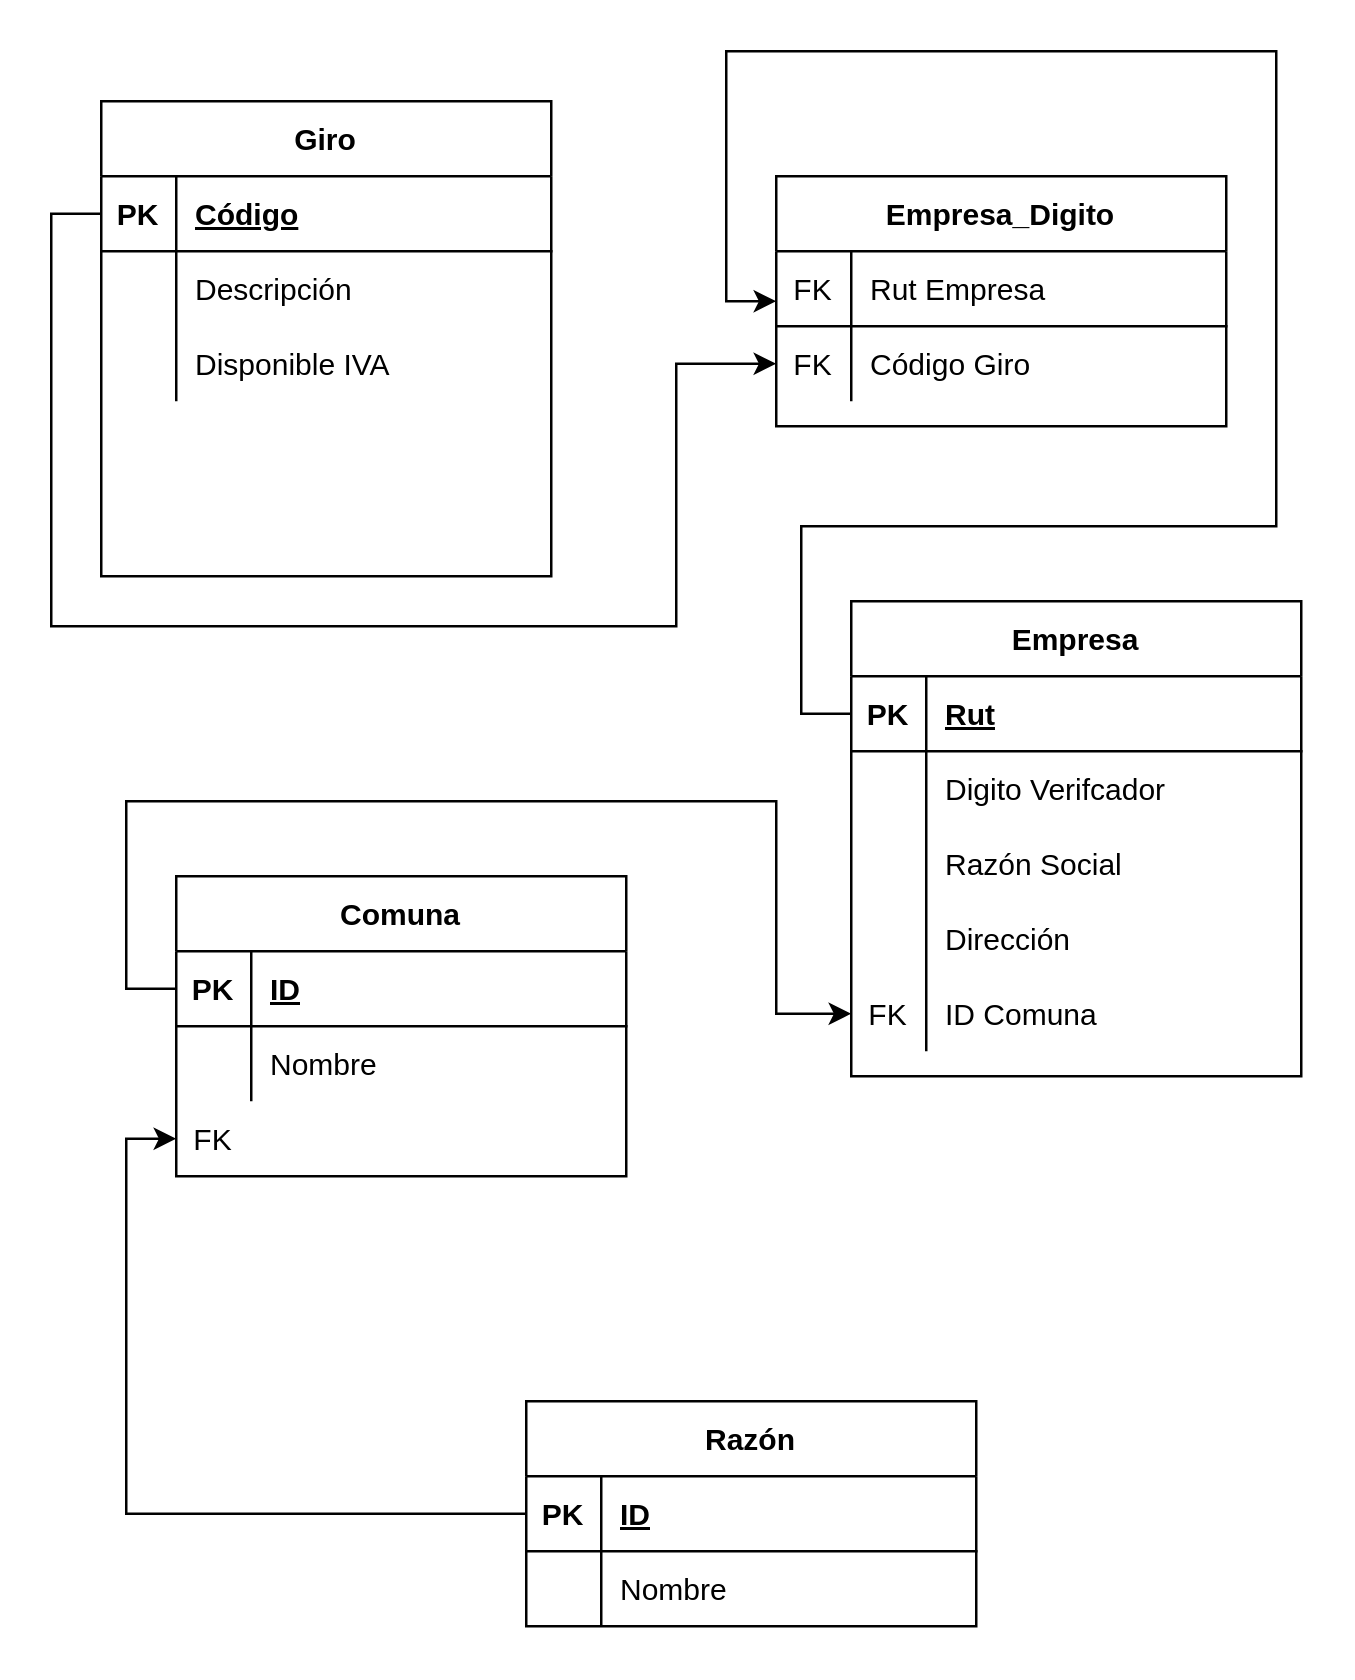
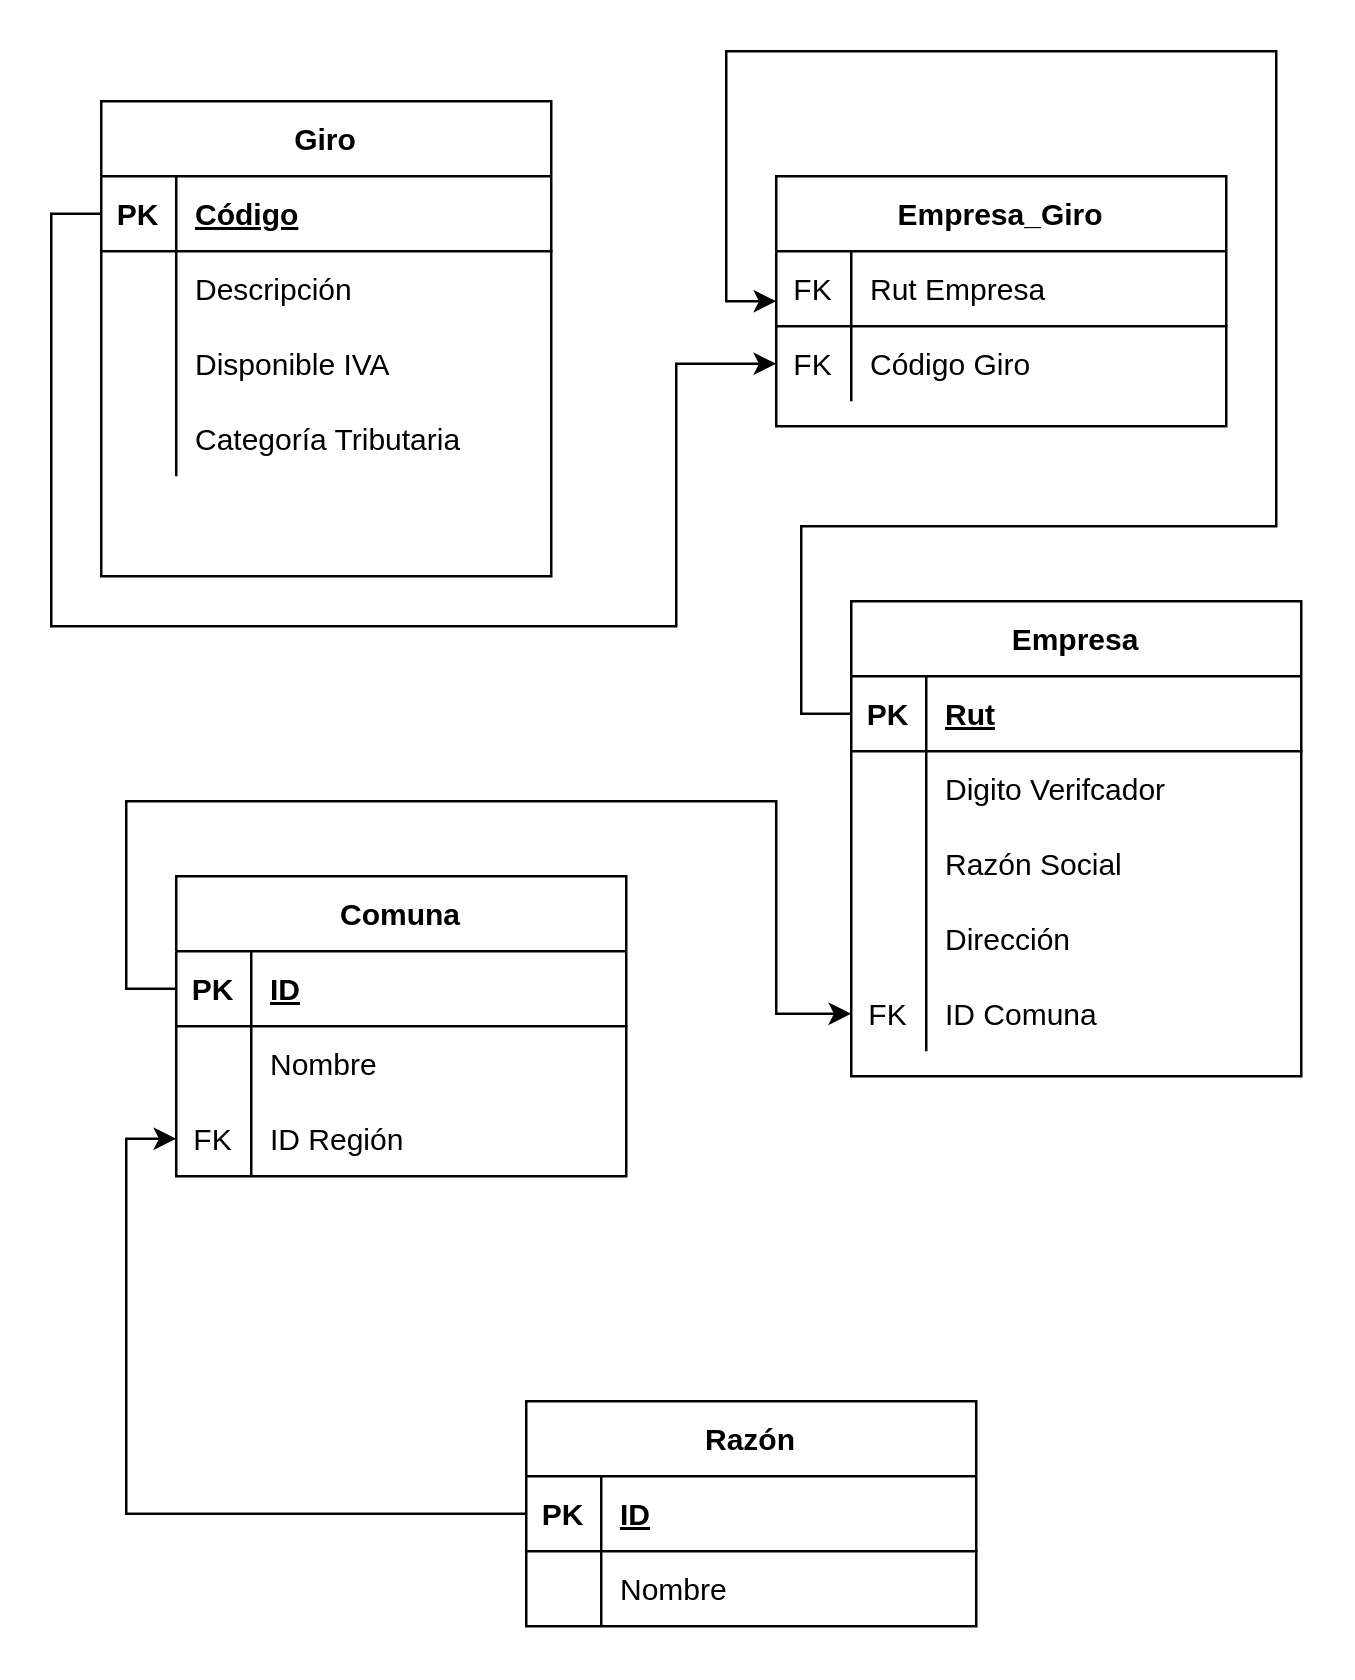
(1000, 215) -> (1000, 215)
none -> (364, 439)
none -> (439, 1139)
